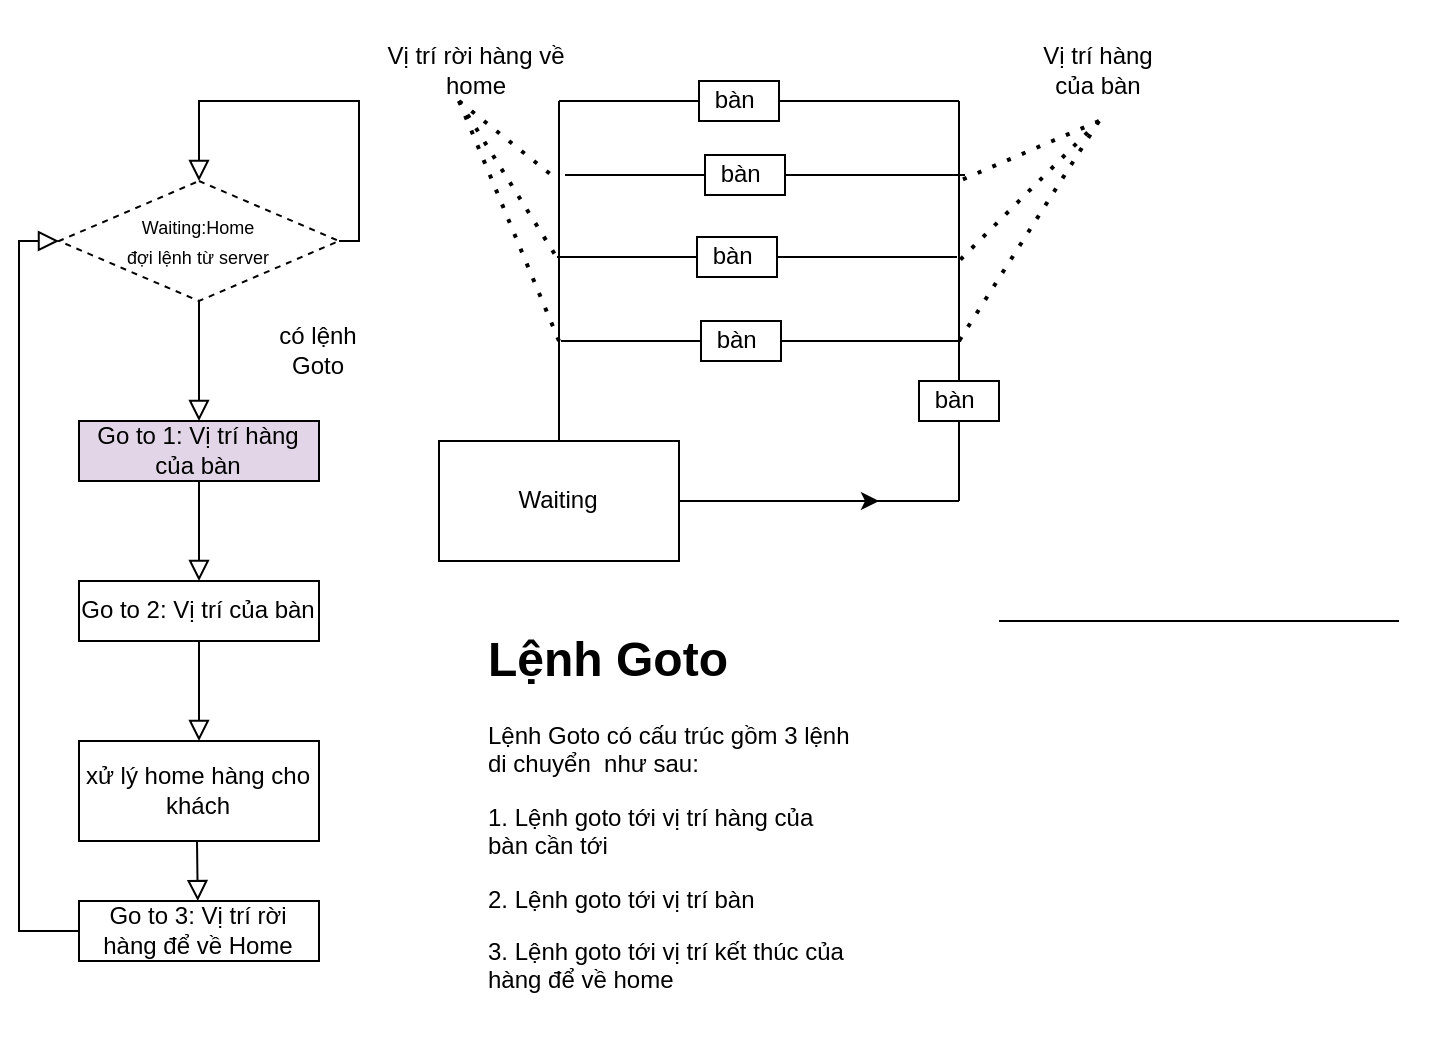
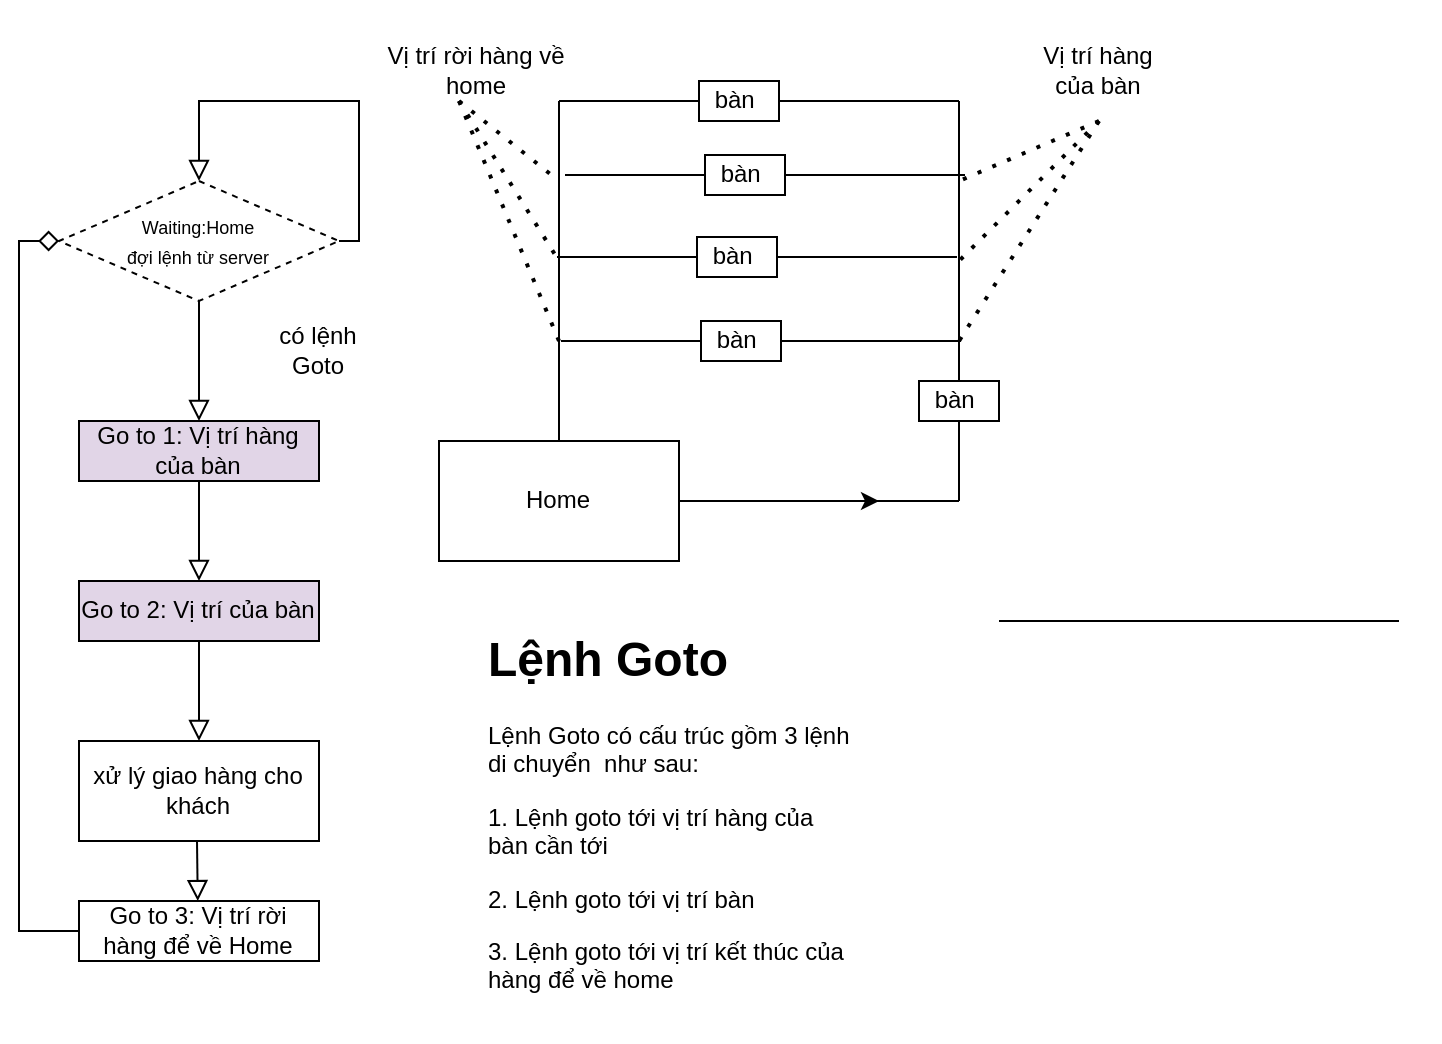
(37, 241) -> (38, 241)
(559, 501) -> (559, 501)
(199, 611) -> (199, 611)
(199, 791) -> (199, 791)
